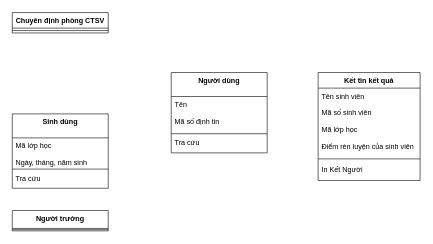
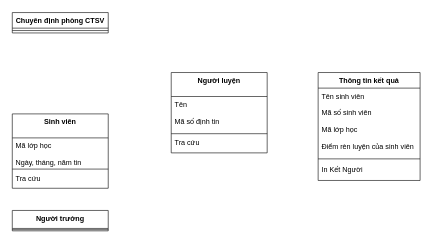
(219, 80) -> (219, 80)
(369, 80) -> (369, 80)
(60, 122) -> (60, 122)
(33, 146) -> (33, 146)
